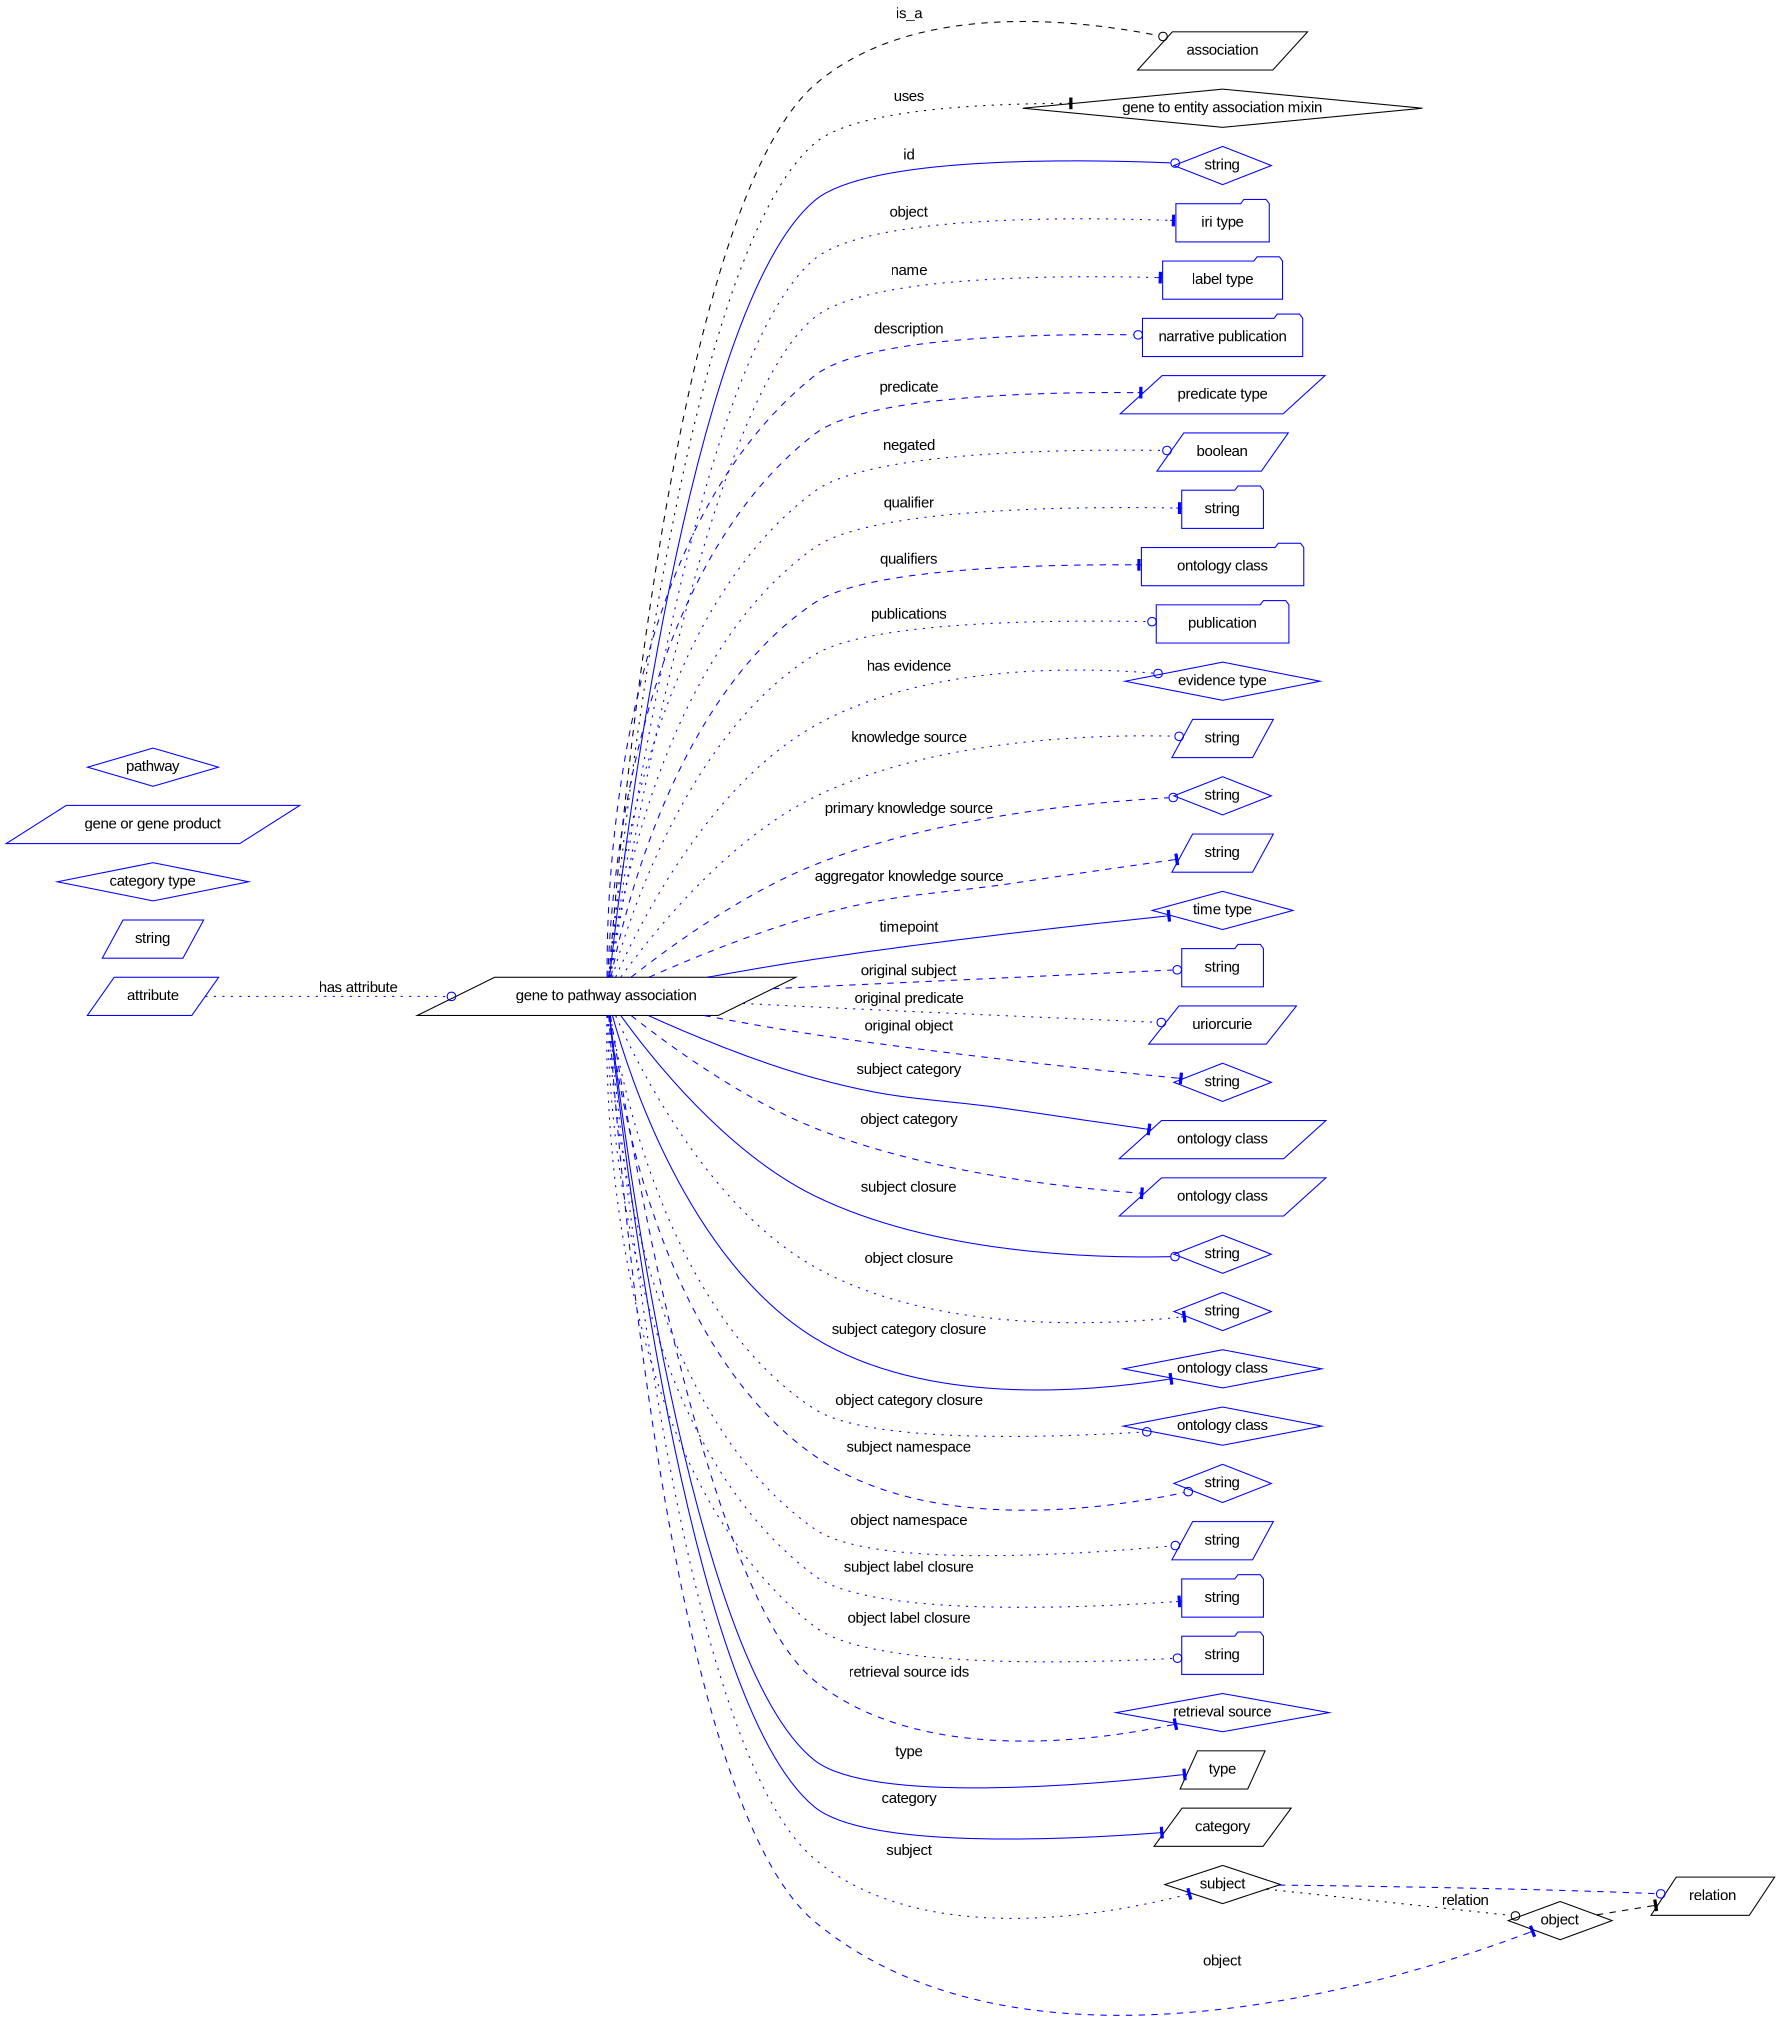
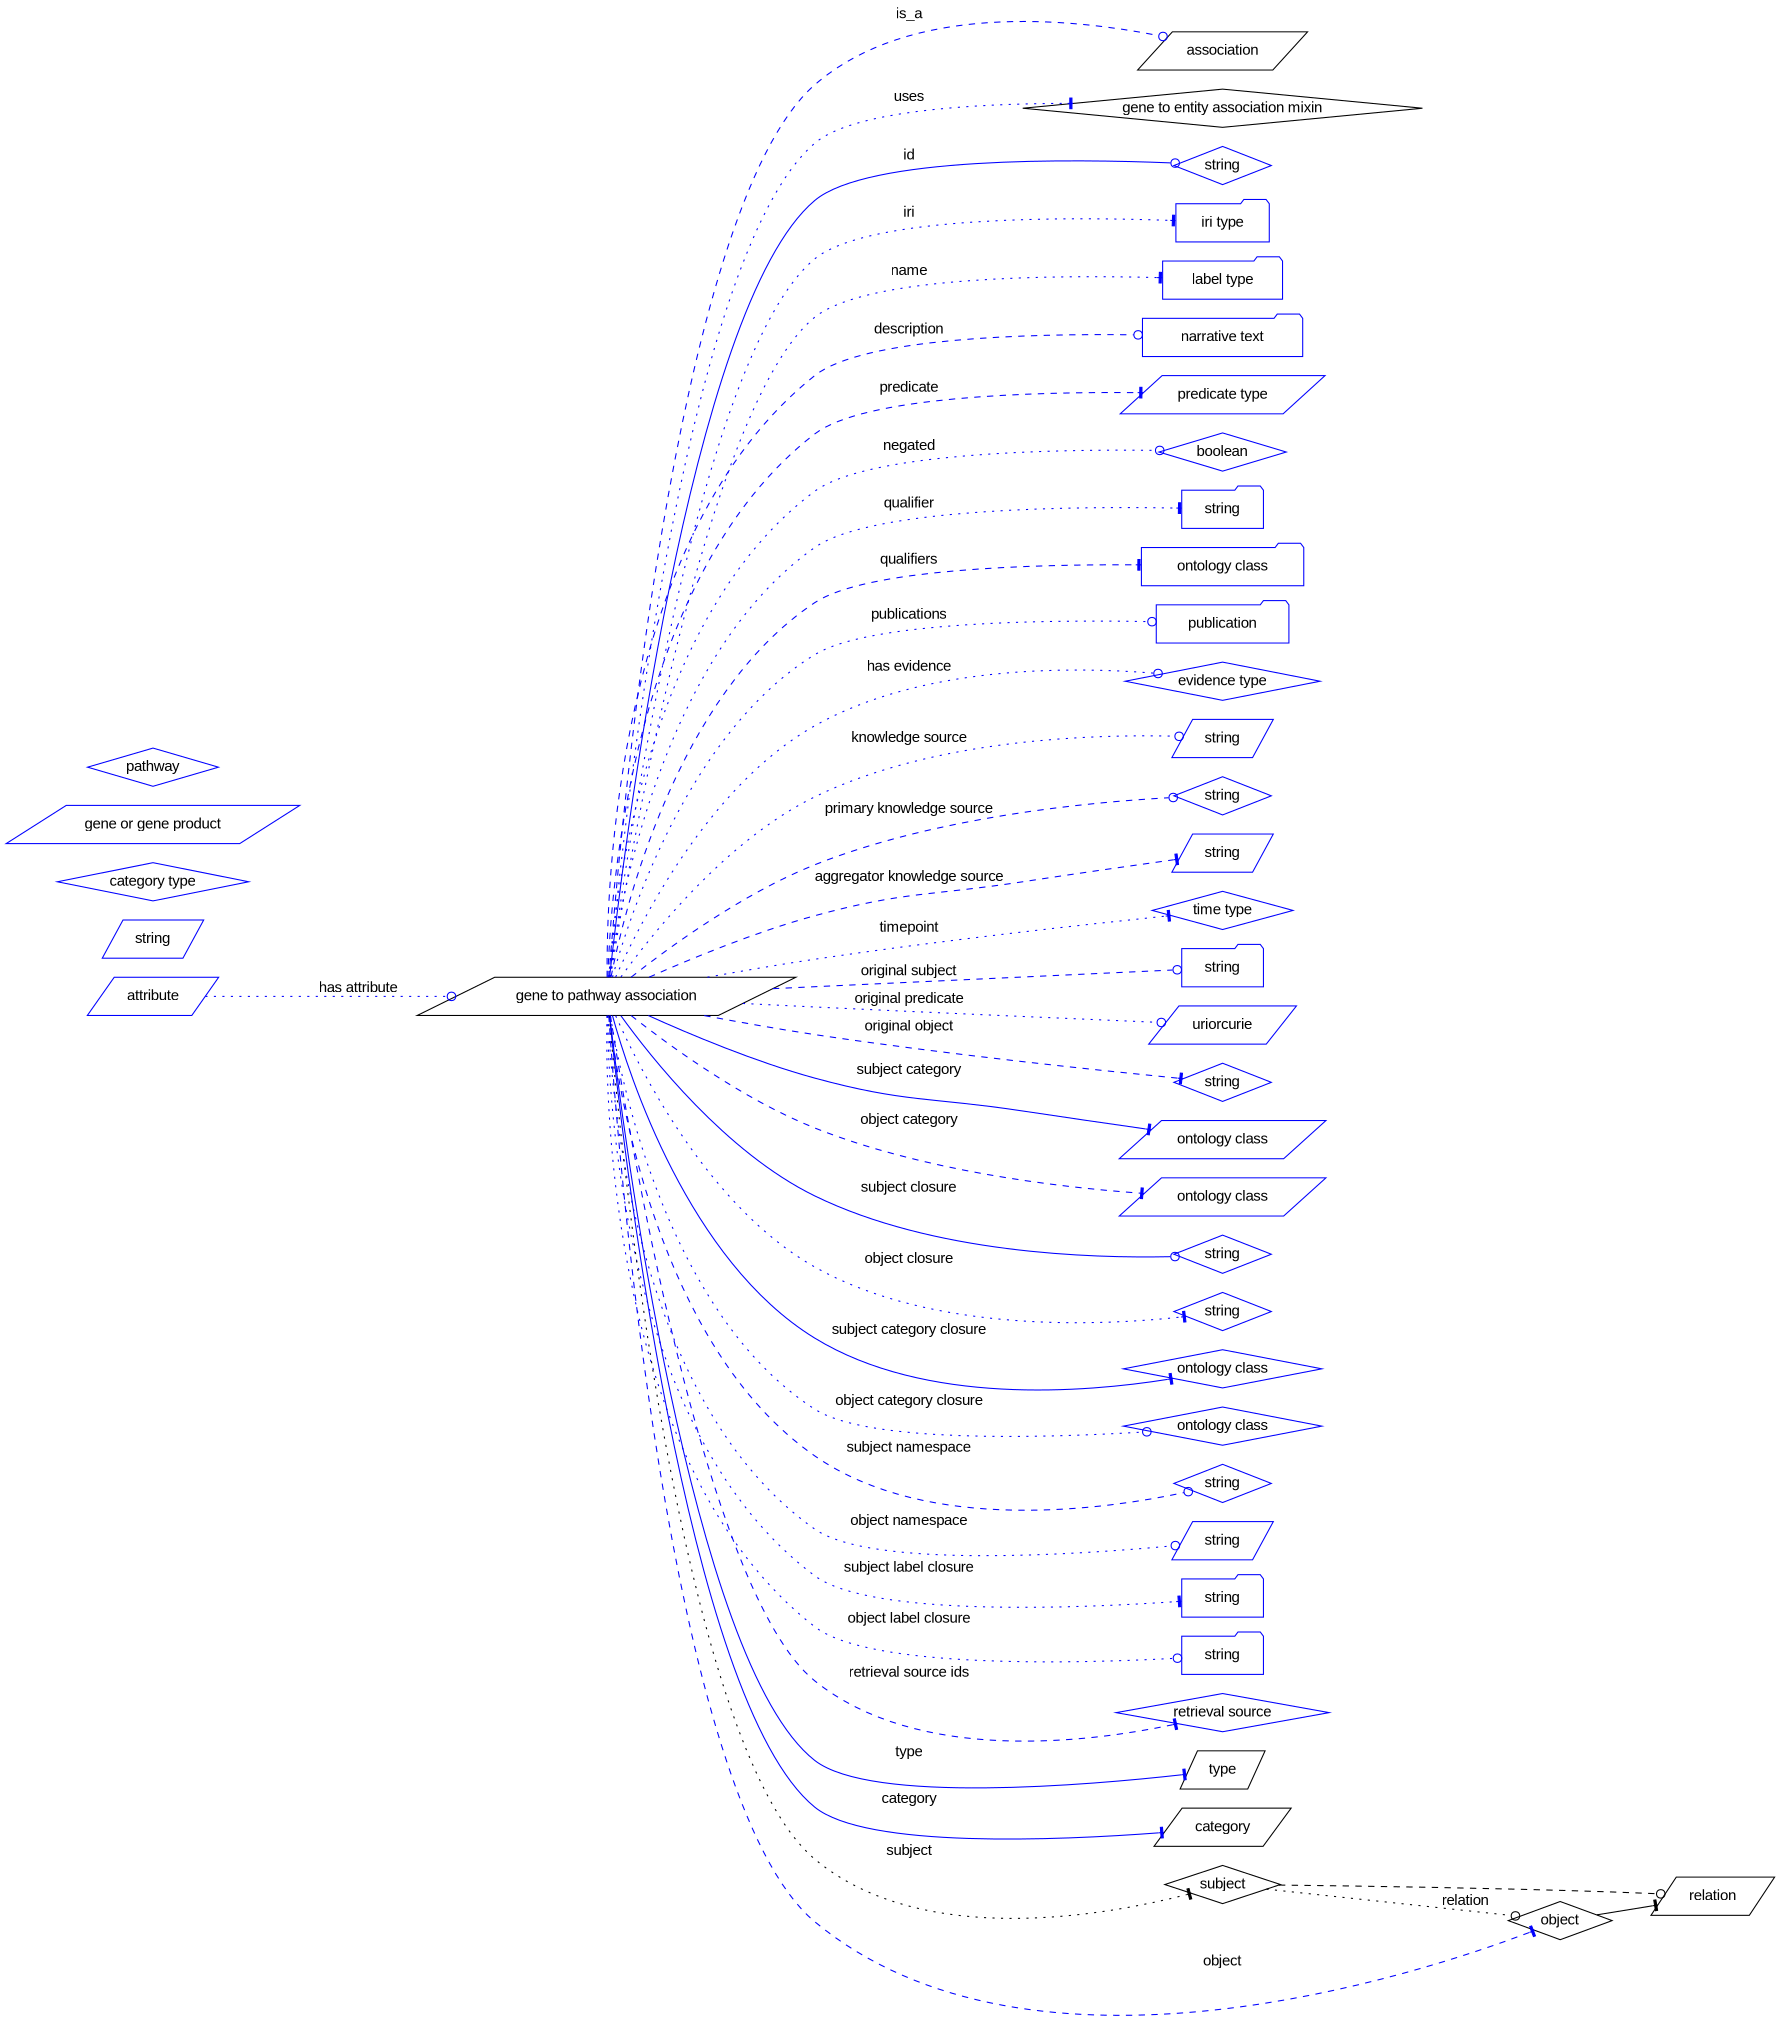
(909, 213) -> (909, 213)
(1223, 337) -> (1223, 337)
(702, 342) -> (702, 342)
(696, 421) -> (696, 421)
(1223, 452) -> (1223, 452)
(936, 943) -> (936, 943)
(711, 1639) -> (711, 1639)
(1468, 1888) -> (1468, 1888)
(1625, 1910) -> (1625, 1910)
